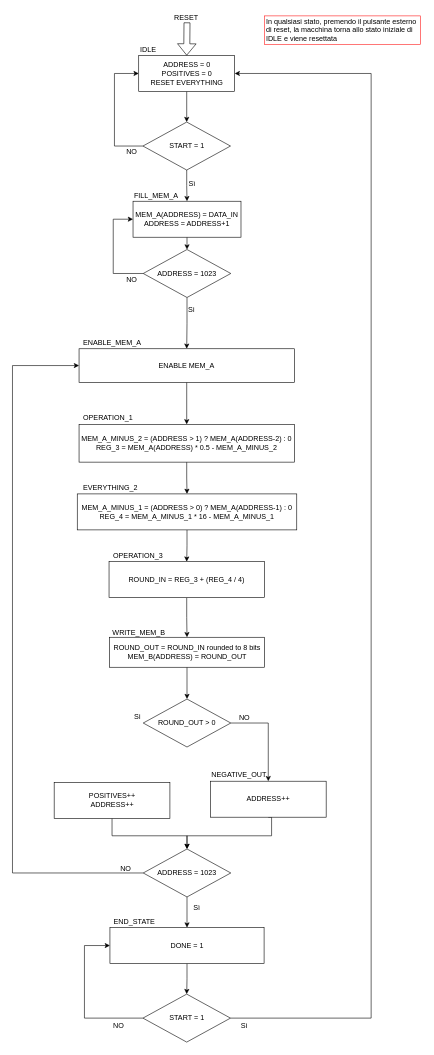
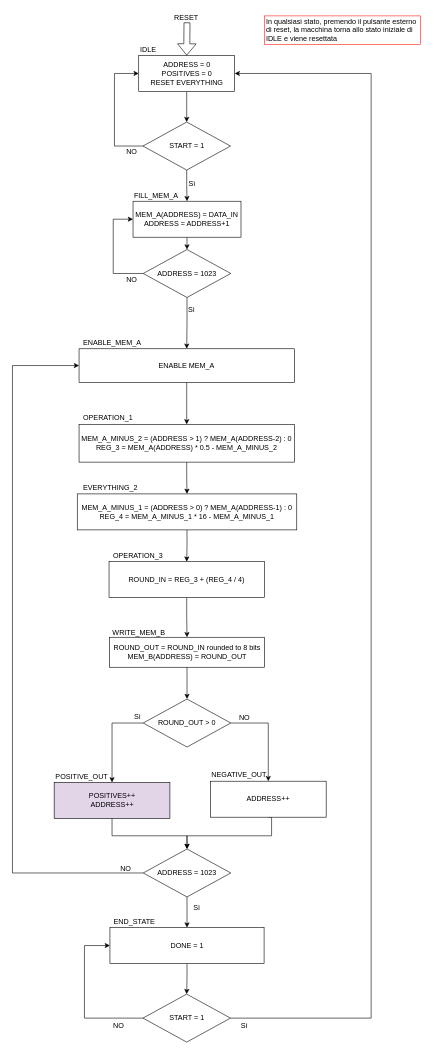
none -> (112, 723)
none -> (84, 776)
(112, 801) -> (112, 801)
